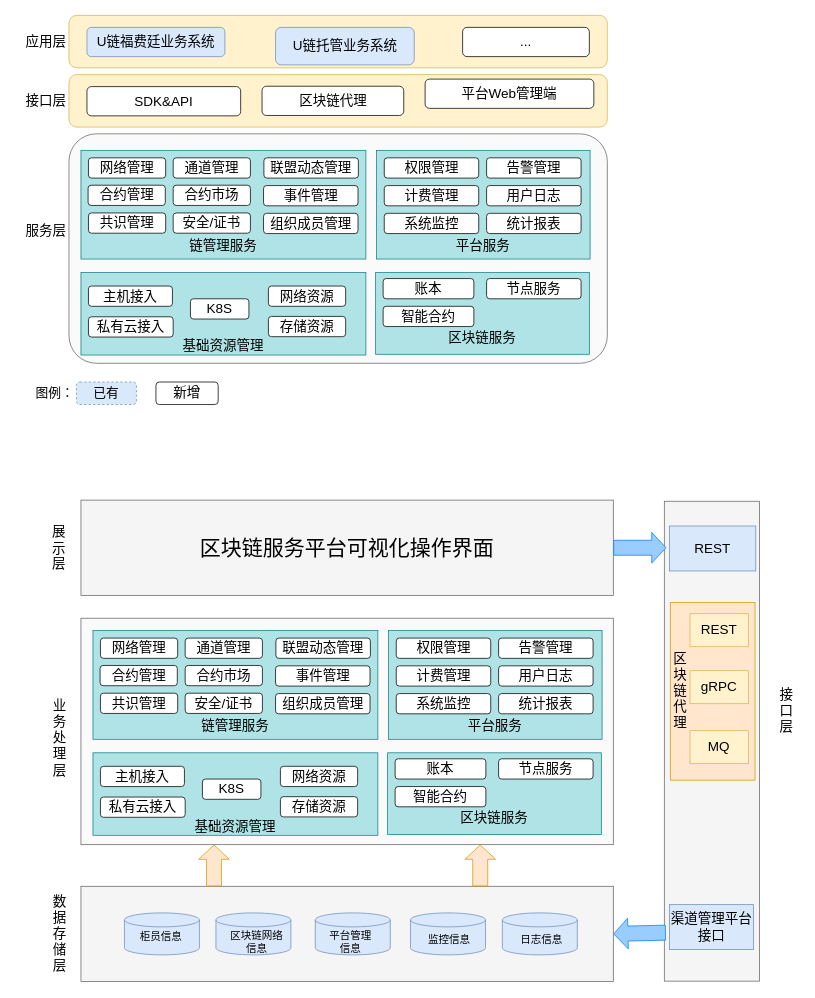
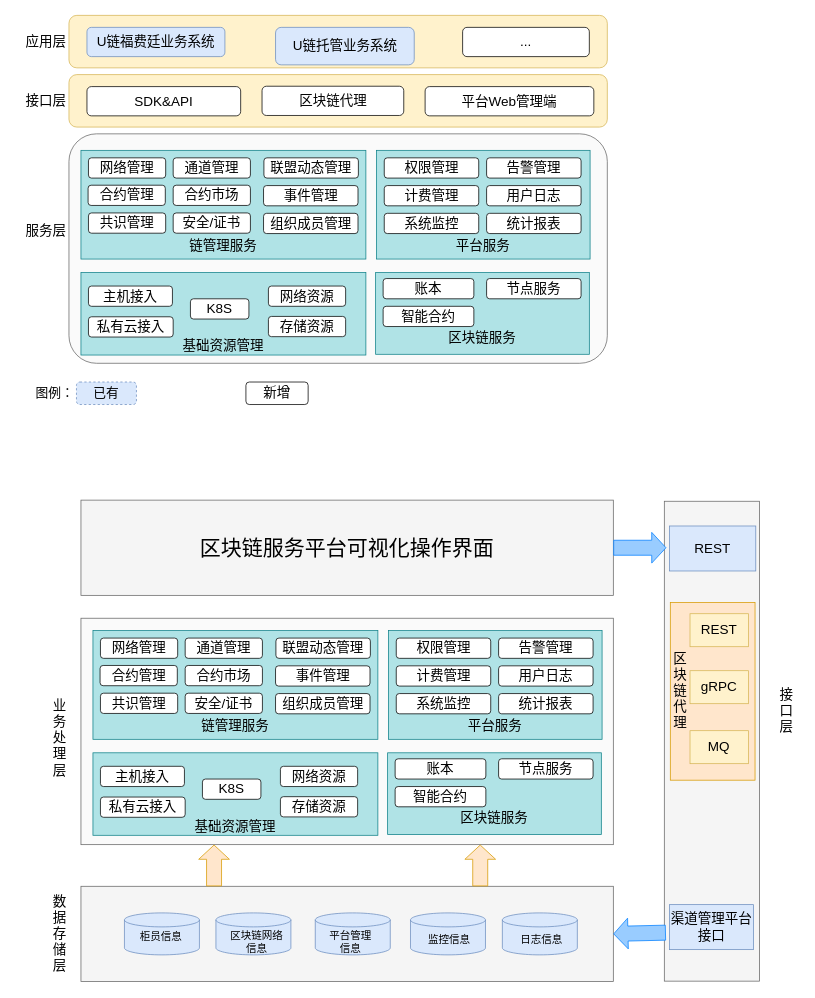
(509, 94) -> (509, 101)
(187, 393) -> (277, 393)
(59, 549) -> none
